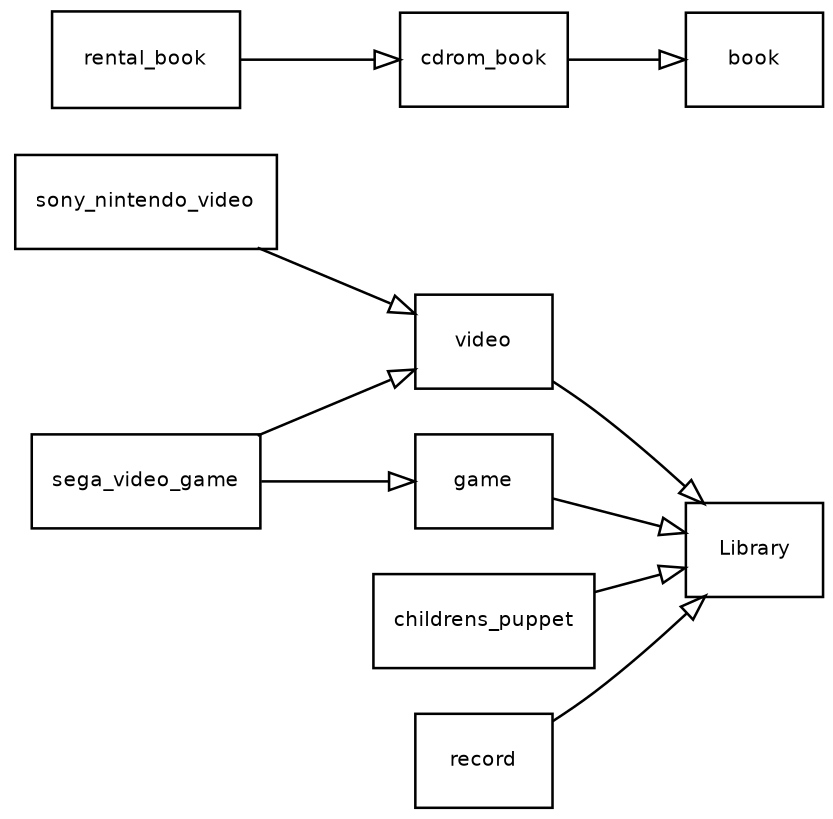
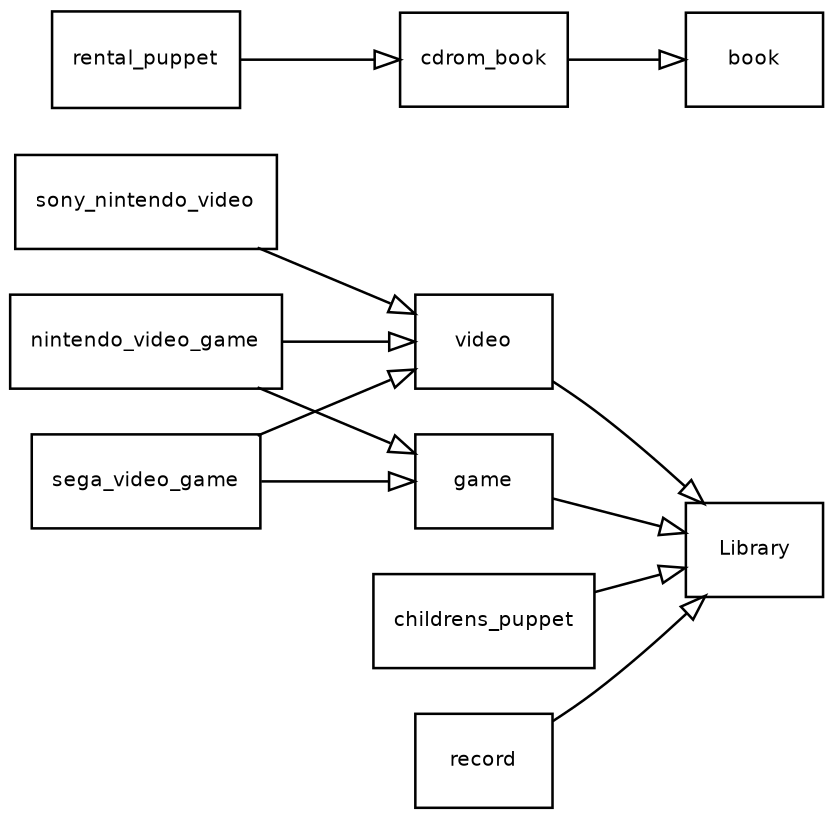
(146, 60) -> (146, 60)
none -> (146, 342)
